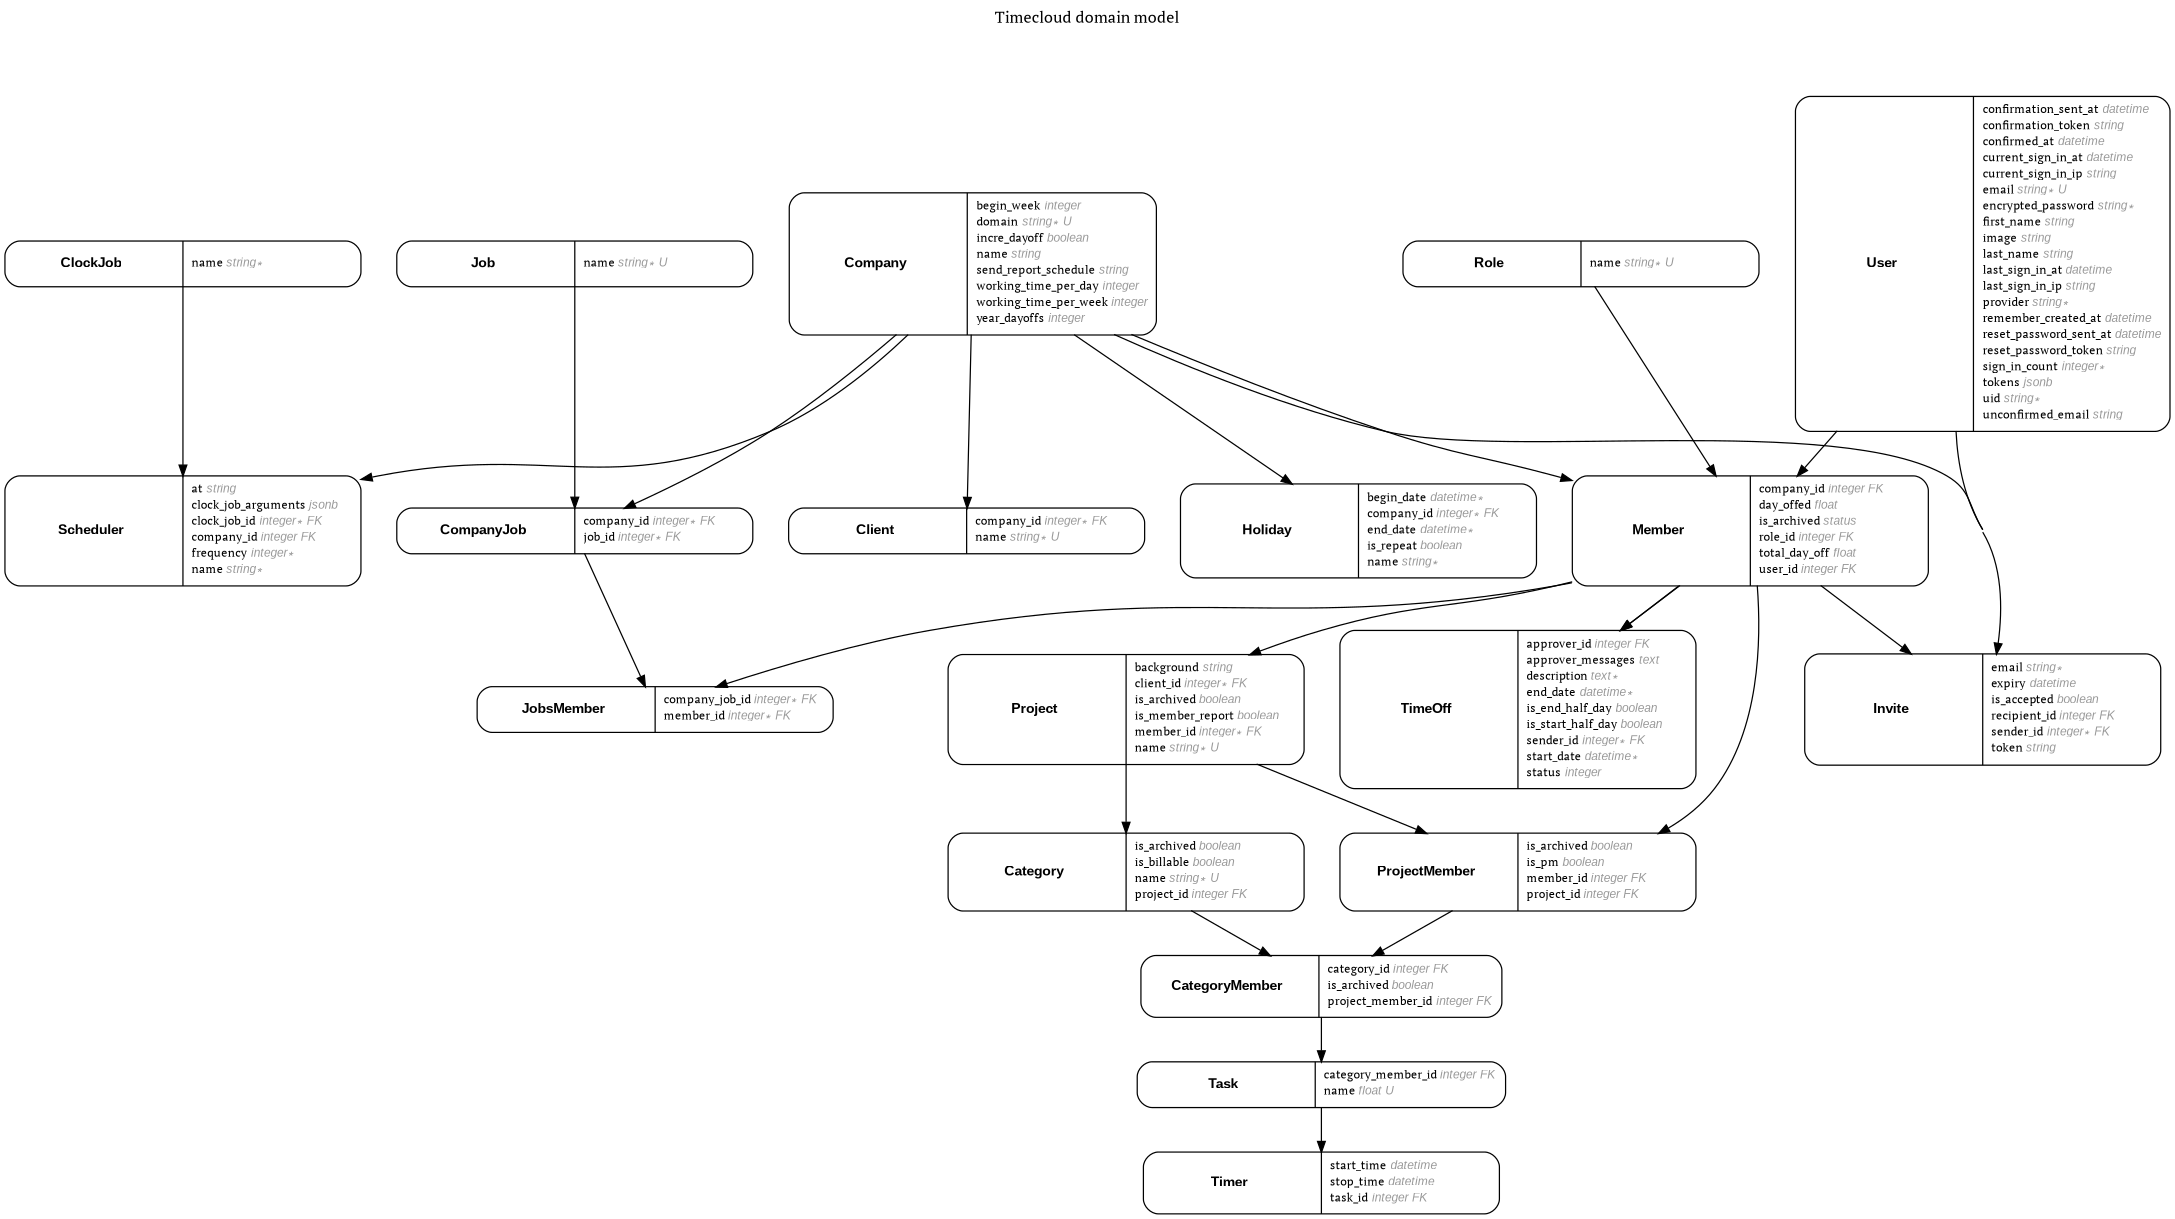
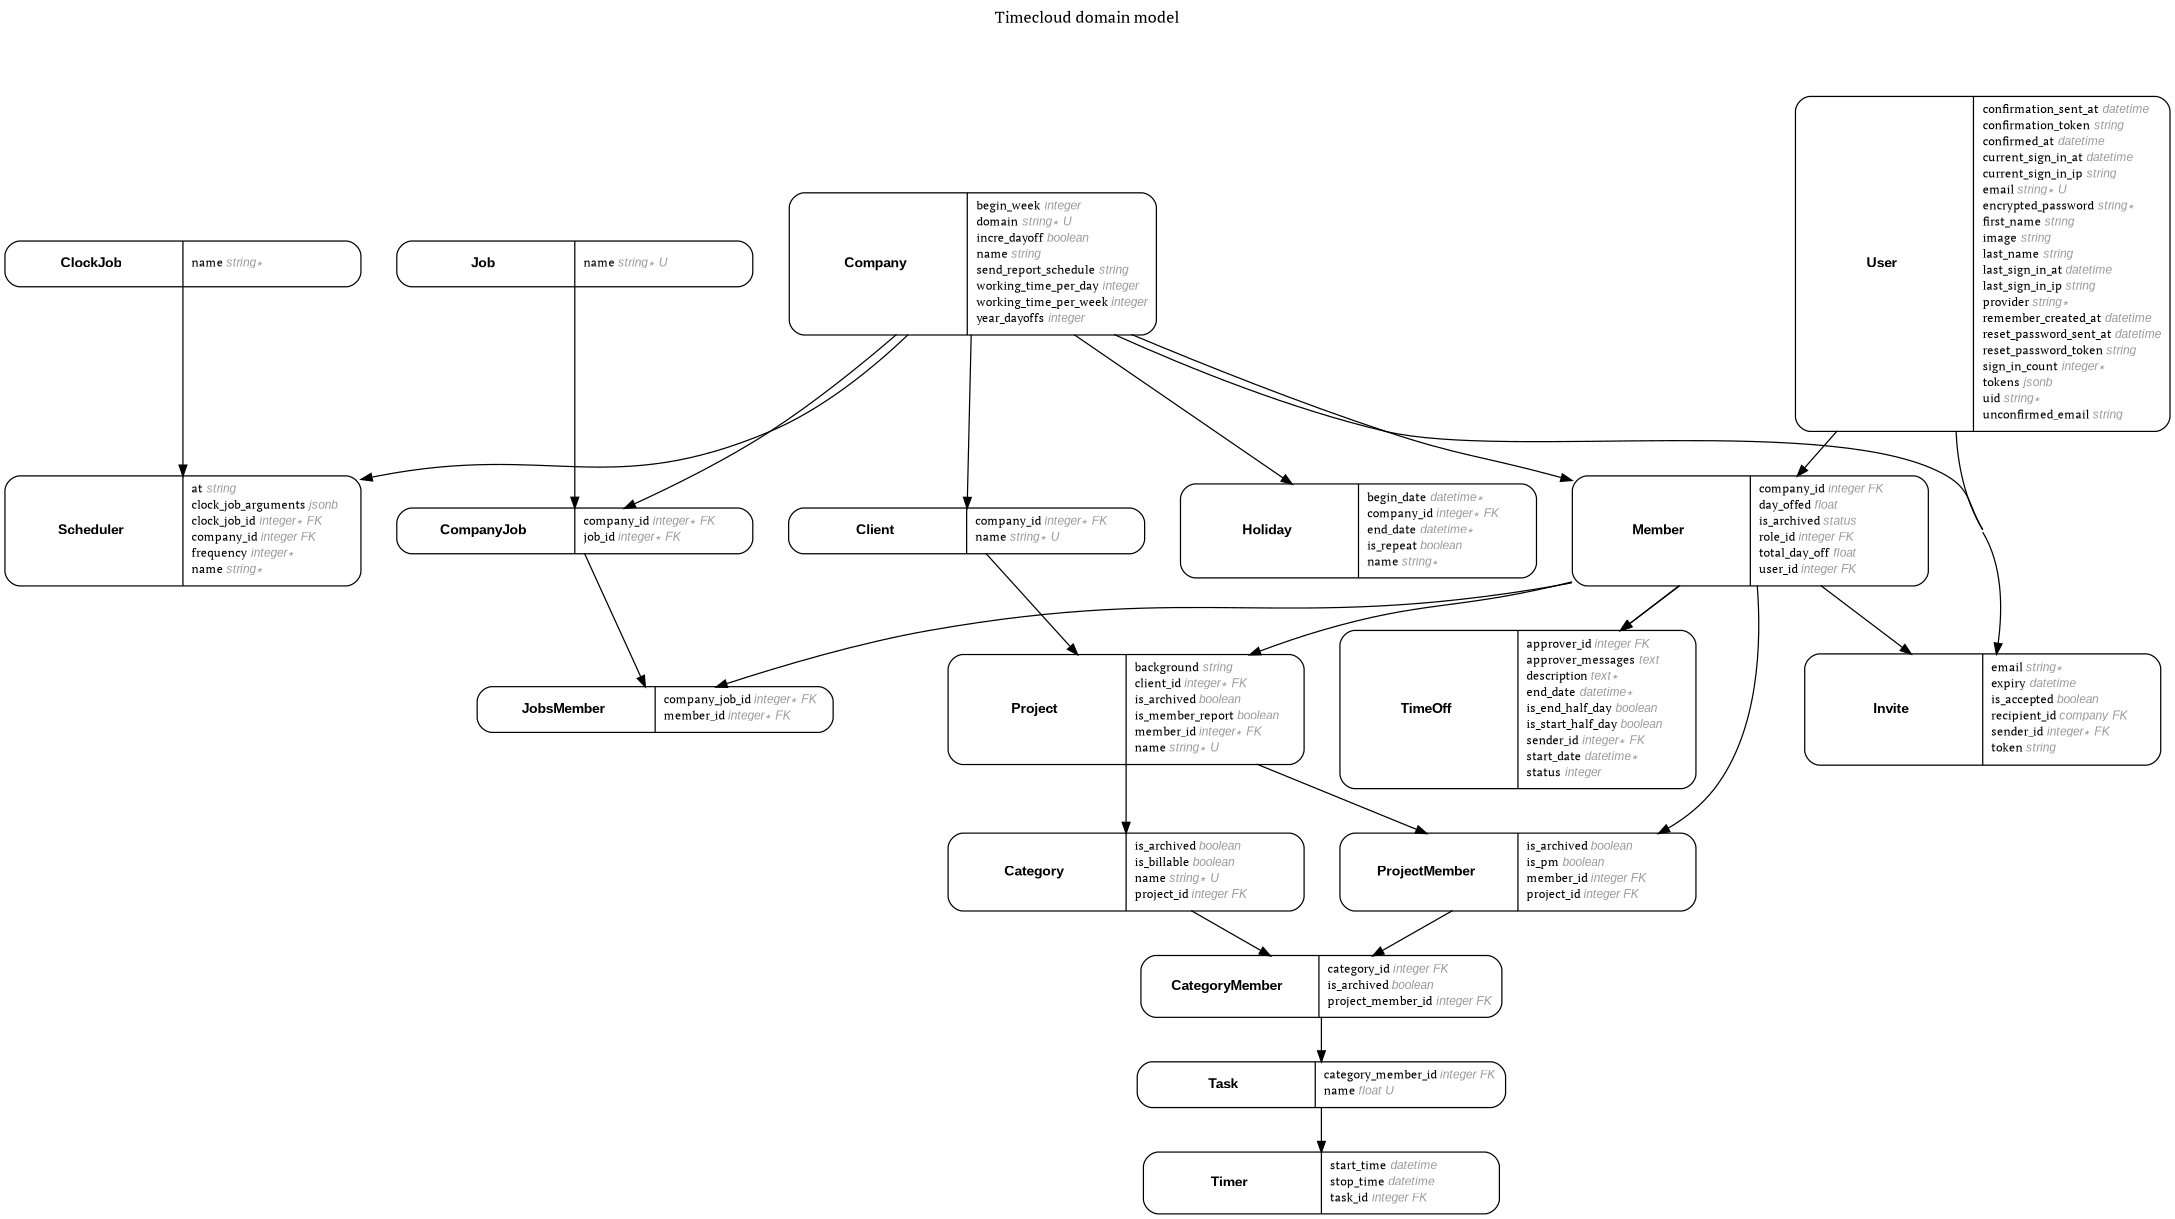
(1581, 264) -> none
none -> (1028, 600)
(2088, 716) -> (2094, 716)
